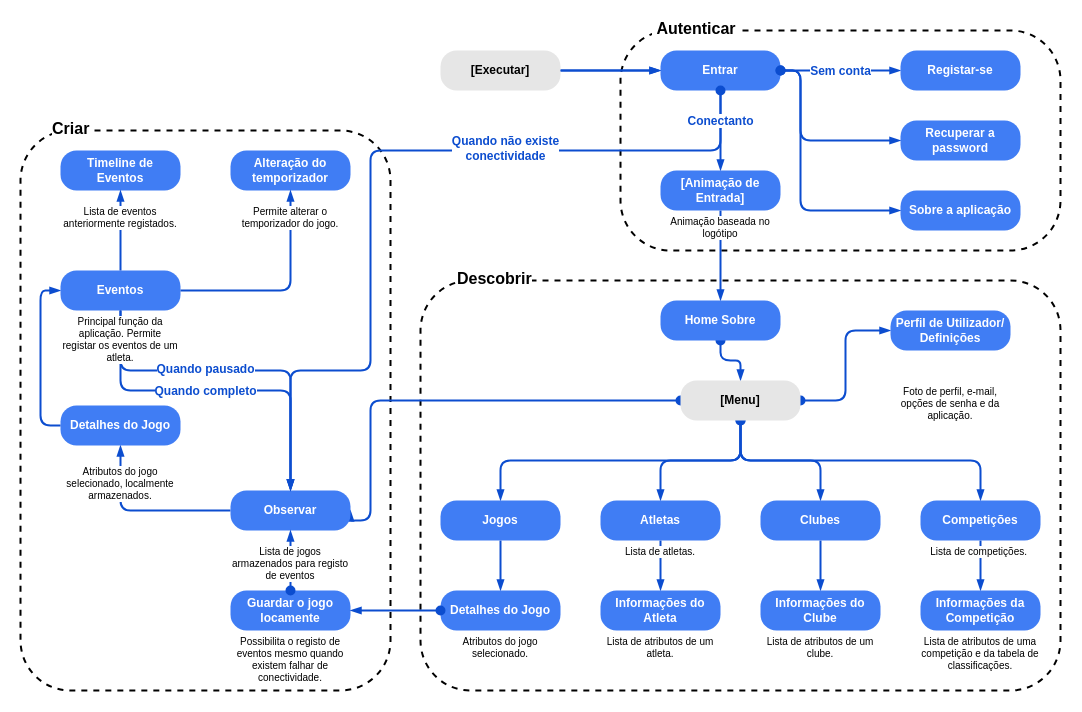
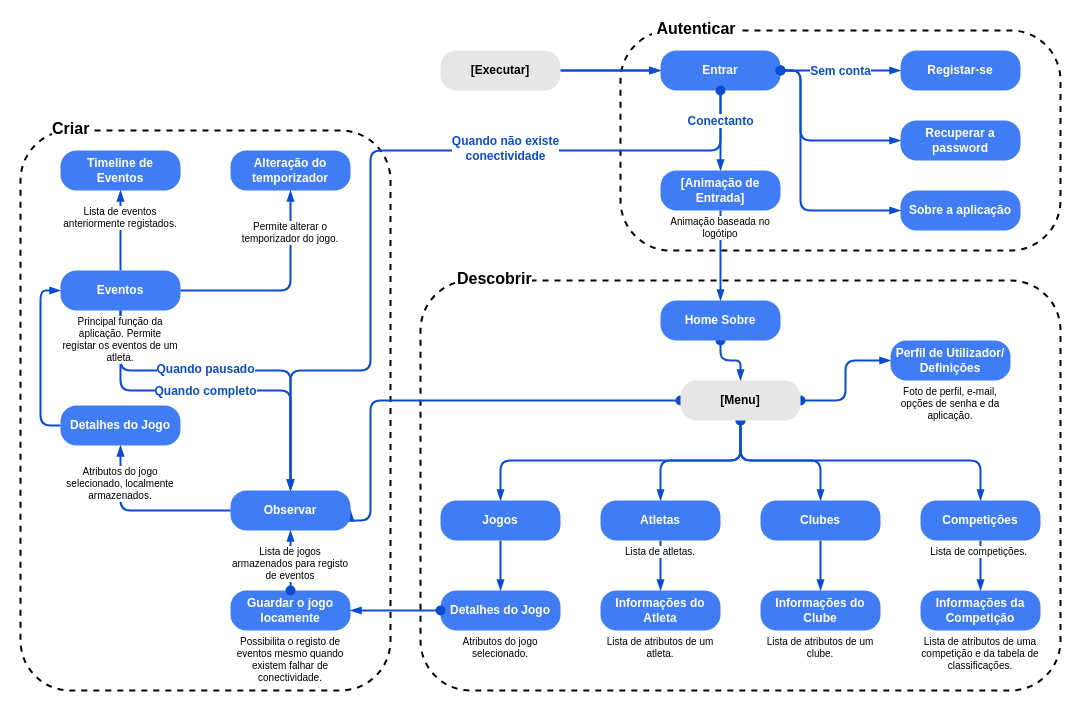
(291, 221) -> (291, 236)
(951, 331) -> (951, 361)
